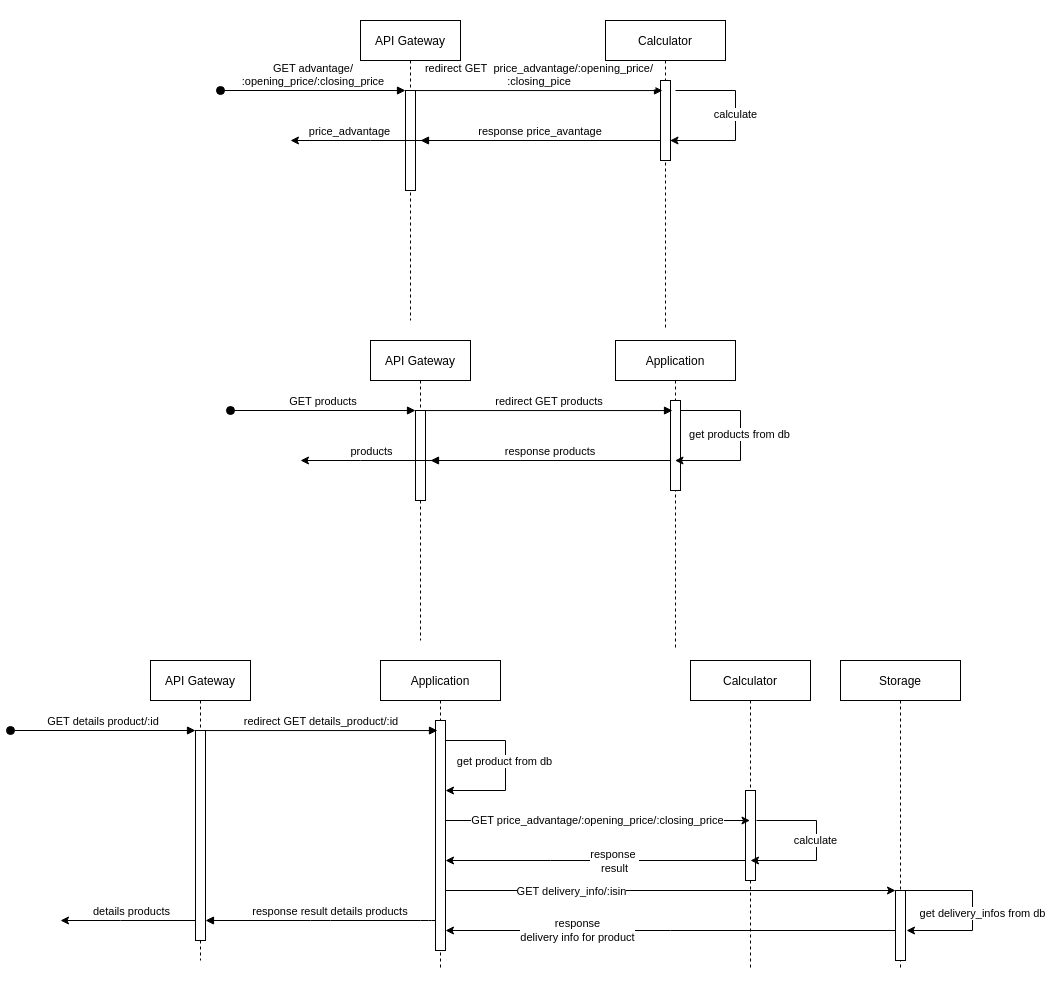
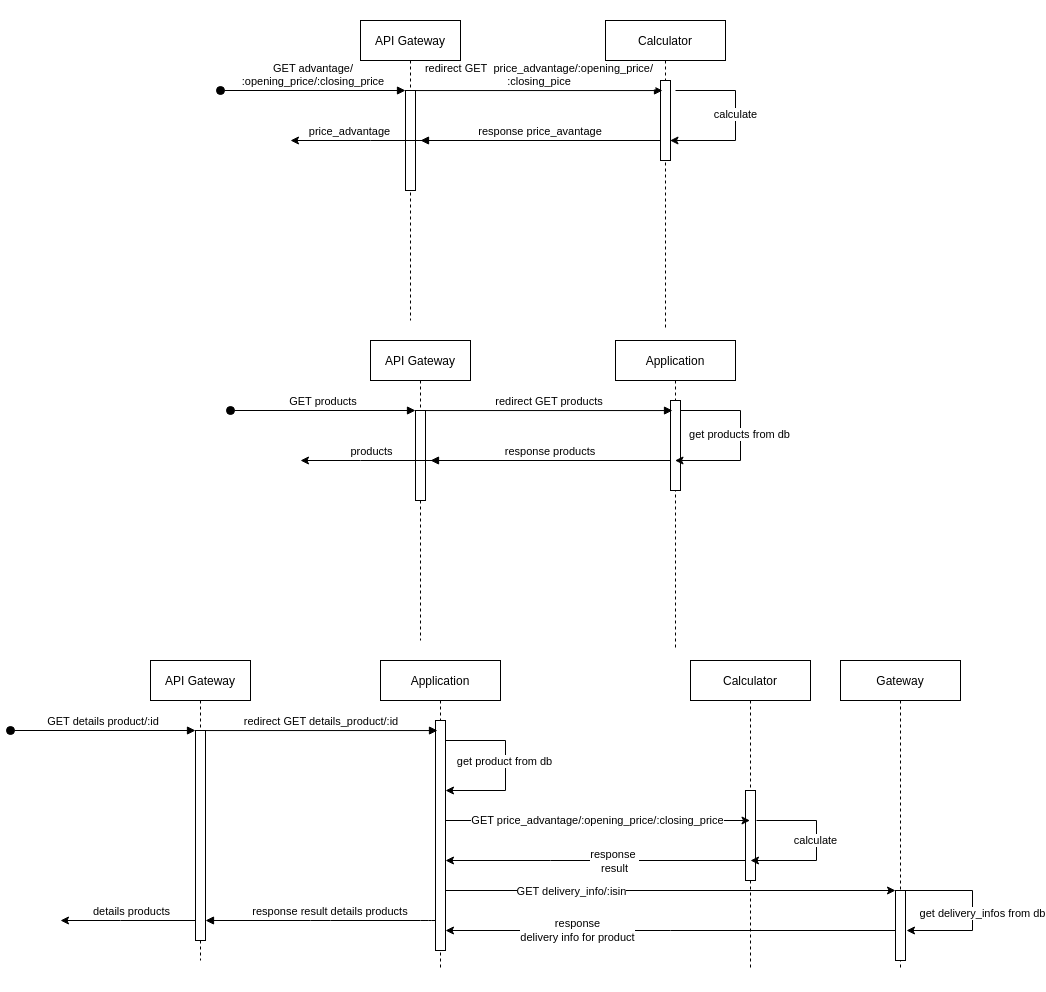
(900, 681) -> (900, 681)
